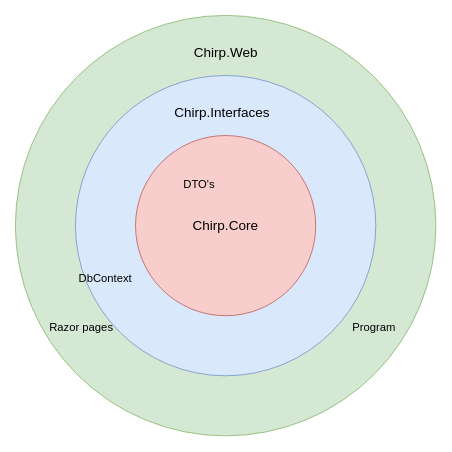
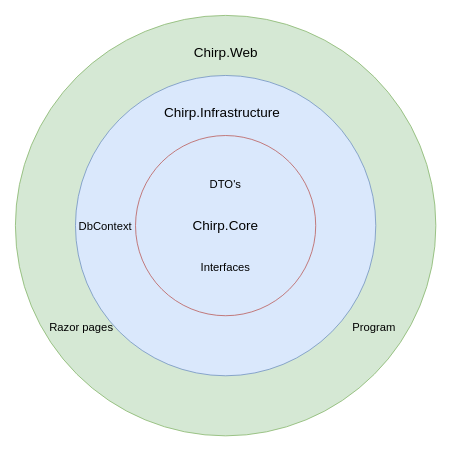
(222, 113) -> (222, 113)
(199, 184) -> (225, 184)
(225, 225) -> (225, 225)
none -> (225, 267)
(105, 278) -> (105, 225)
